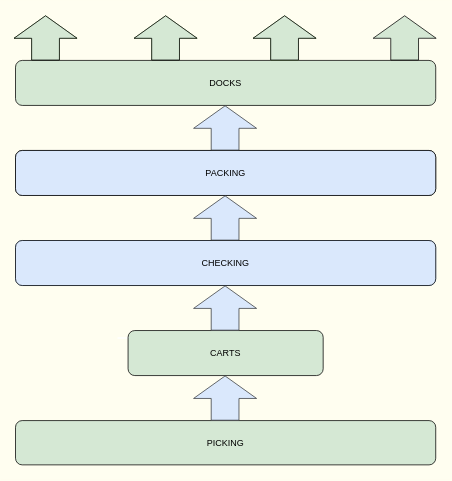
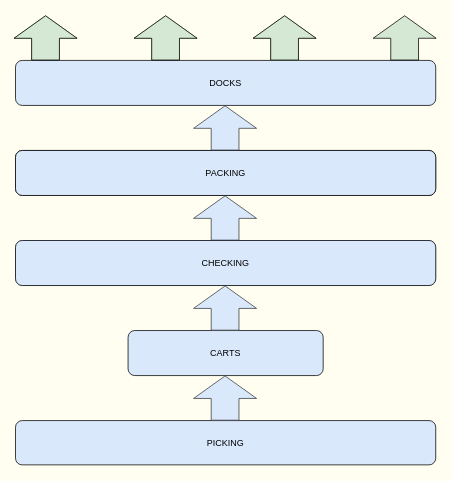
(225, 83) -> (225, 83)
(225, 353) -> (225, 353)
(225, 443) -> (225, 443)
